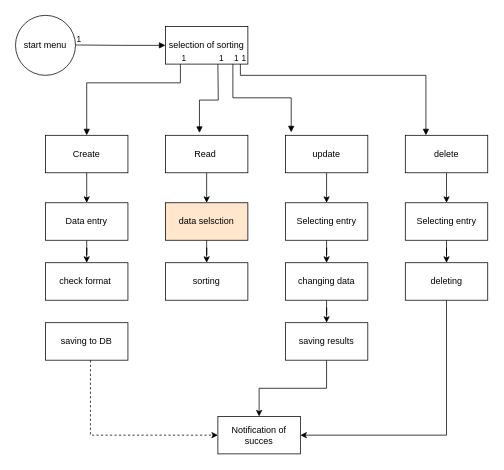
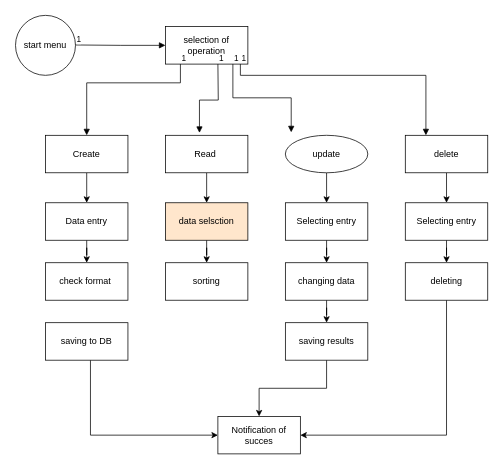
(207, 45) -> (207, 45)
(327, 154) -> (327, 154)
(114, 435) -> (114, 435)
